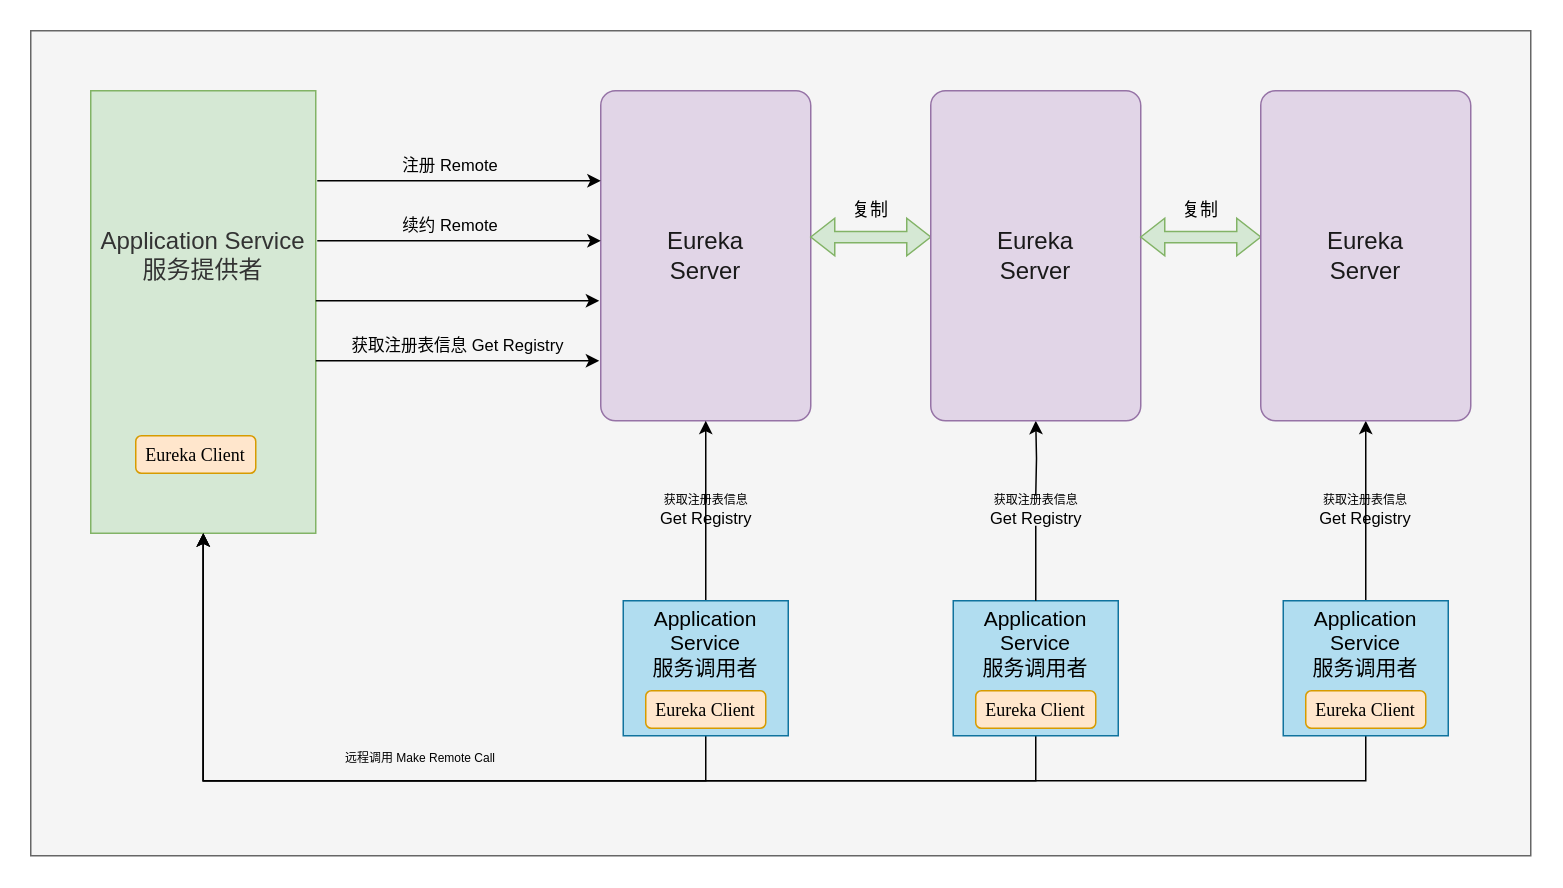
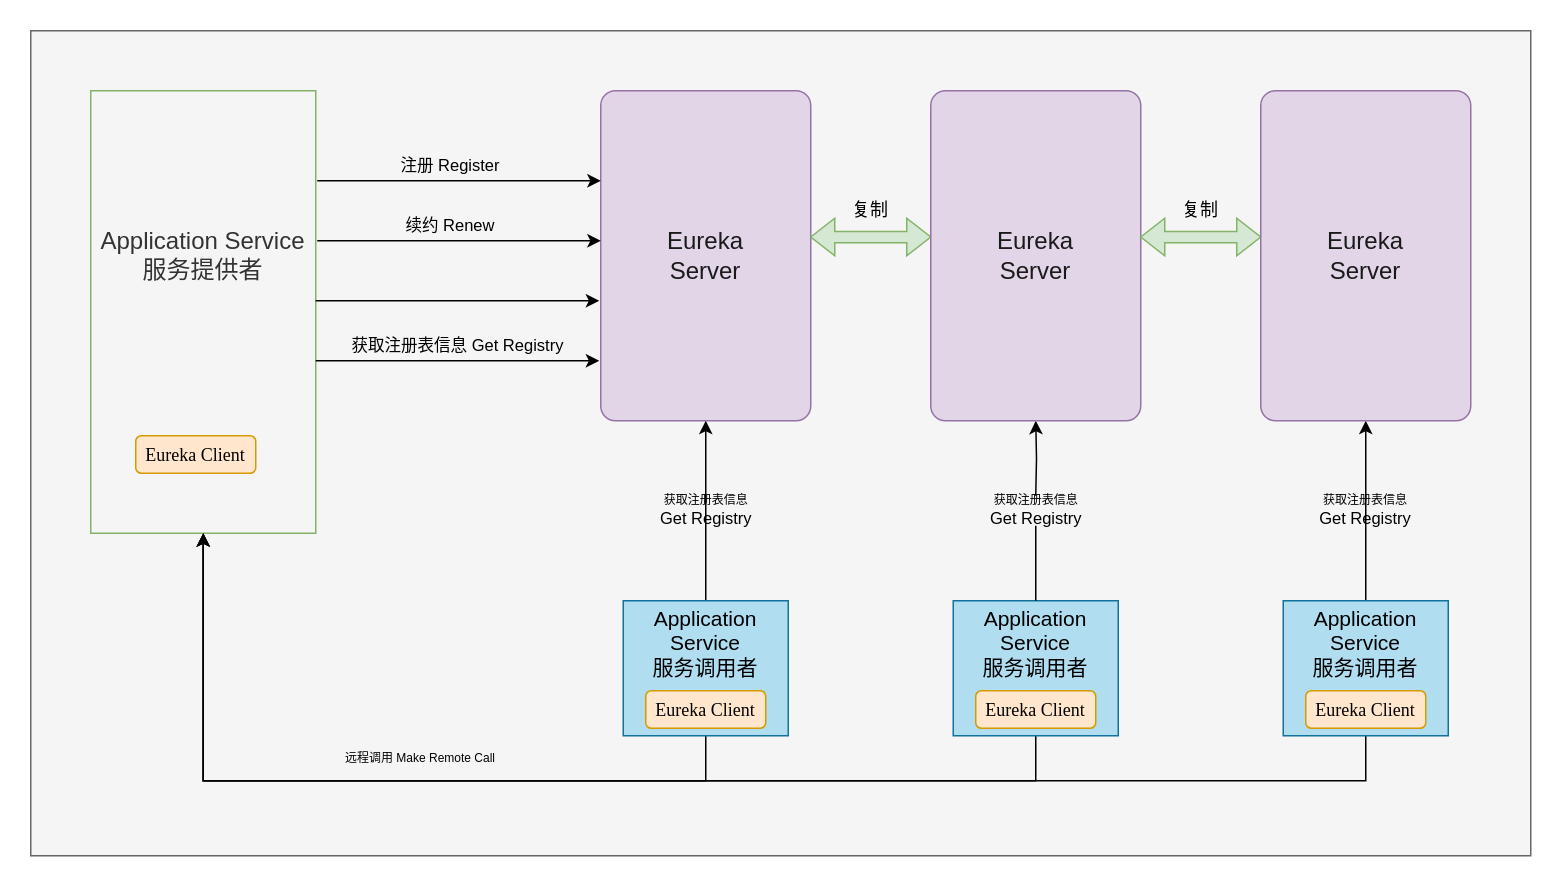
(451, 166) -> (451, 166)
(451, 226) -> (451, 226)
(203, 312) -> (203, 312)
